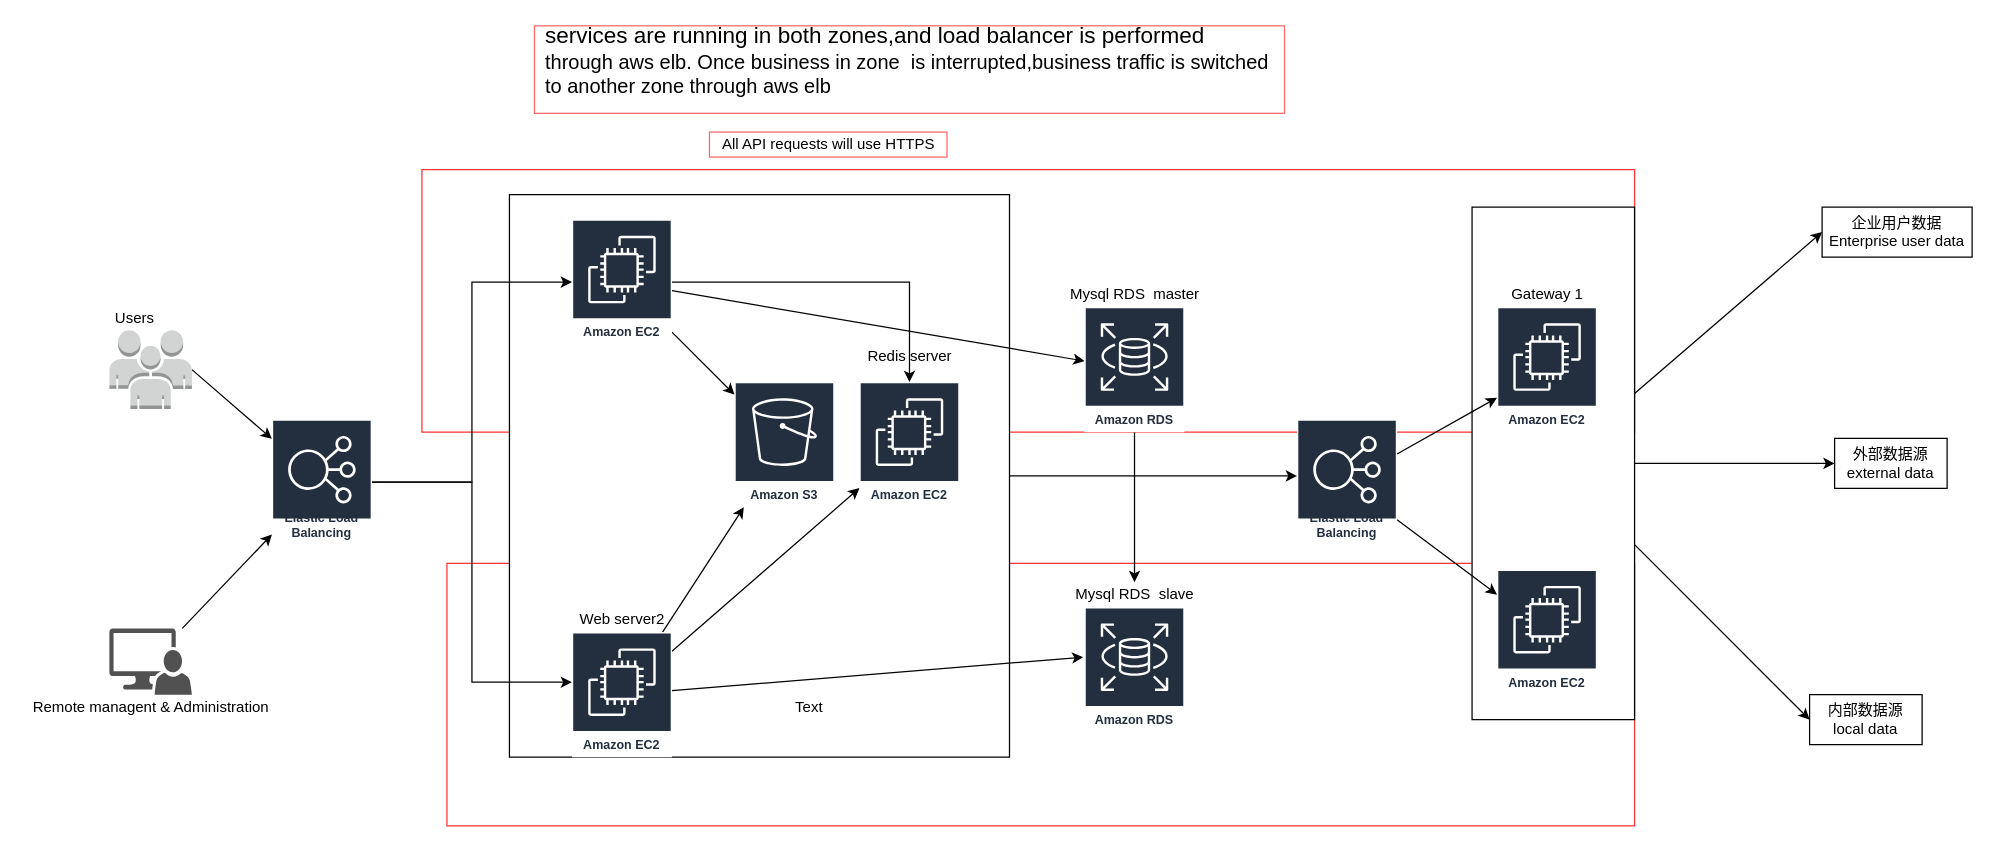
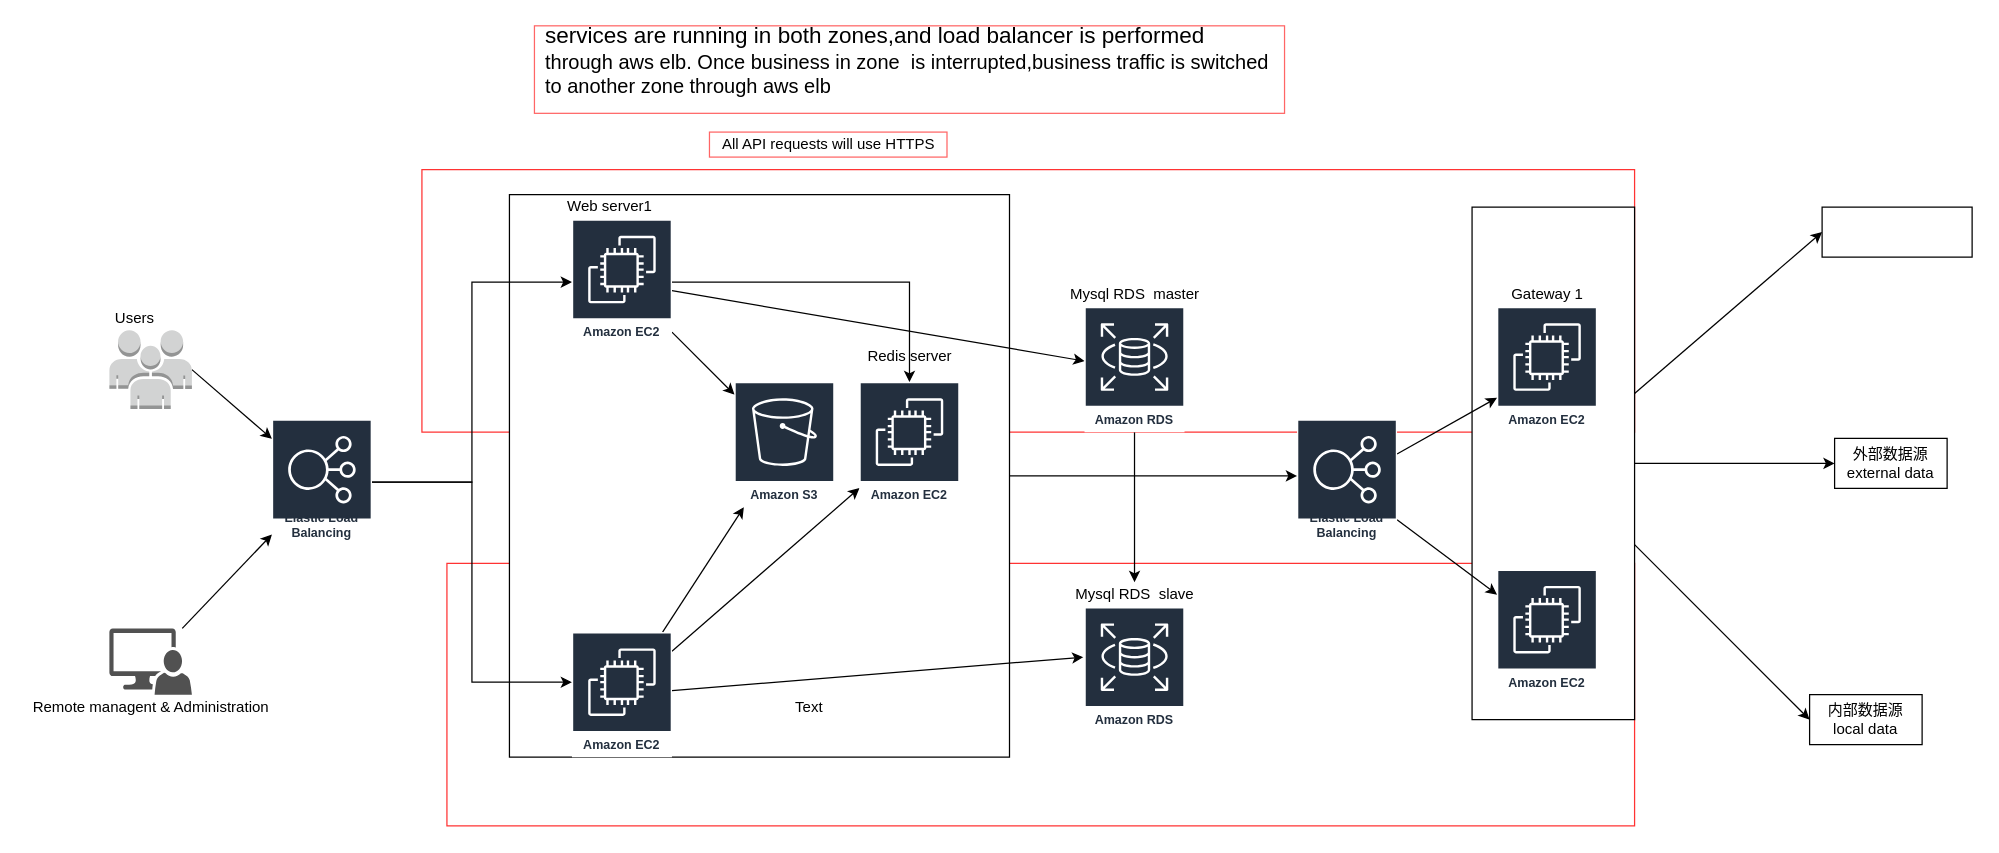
none -> (609, 207)
(1897, 232) -> none
(622, 619) -> none
